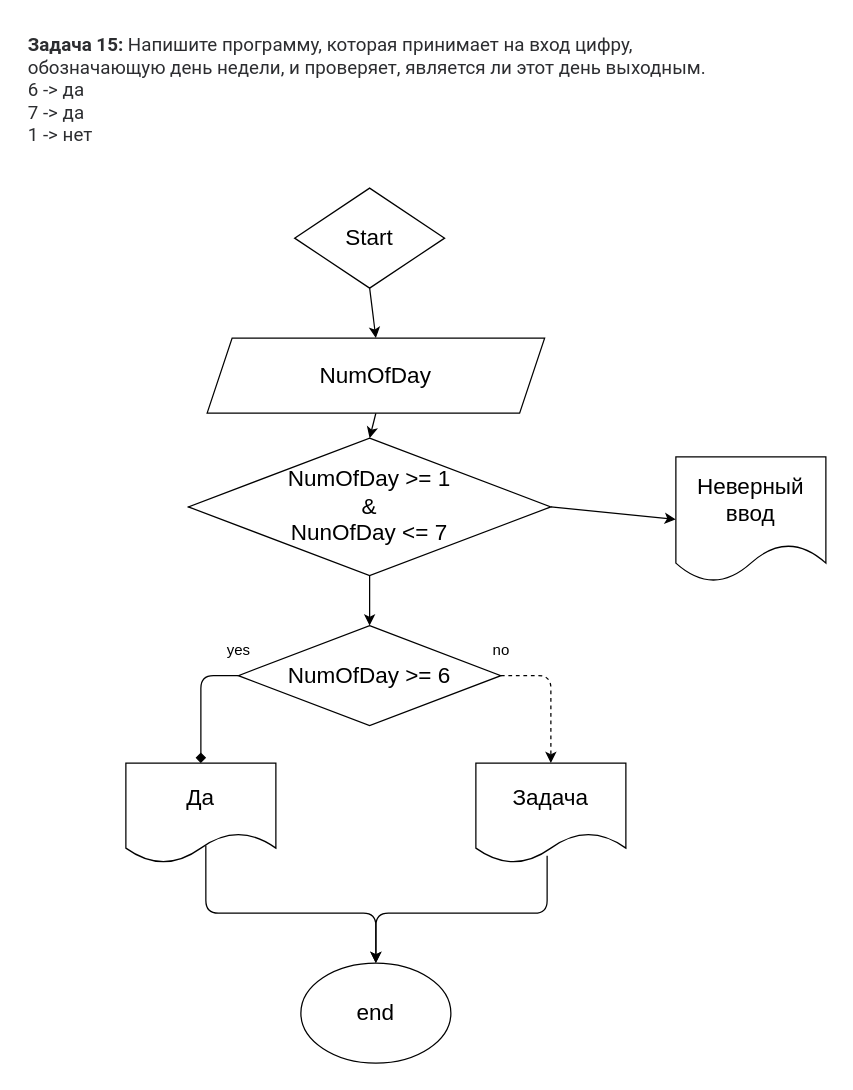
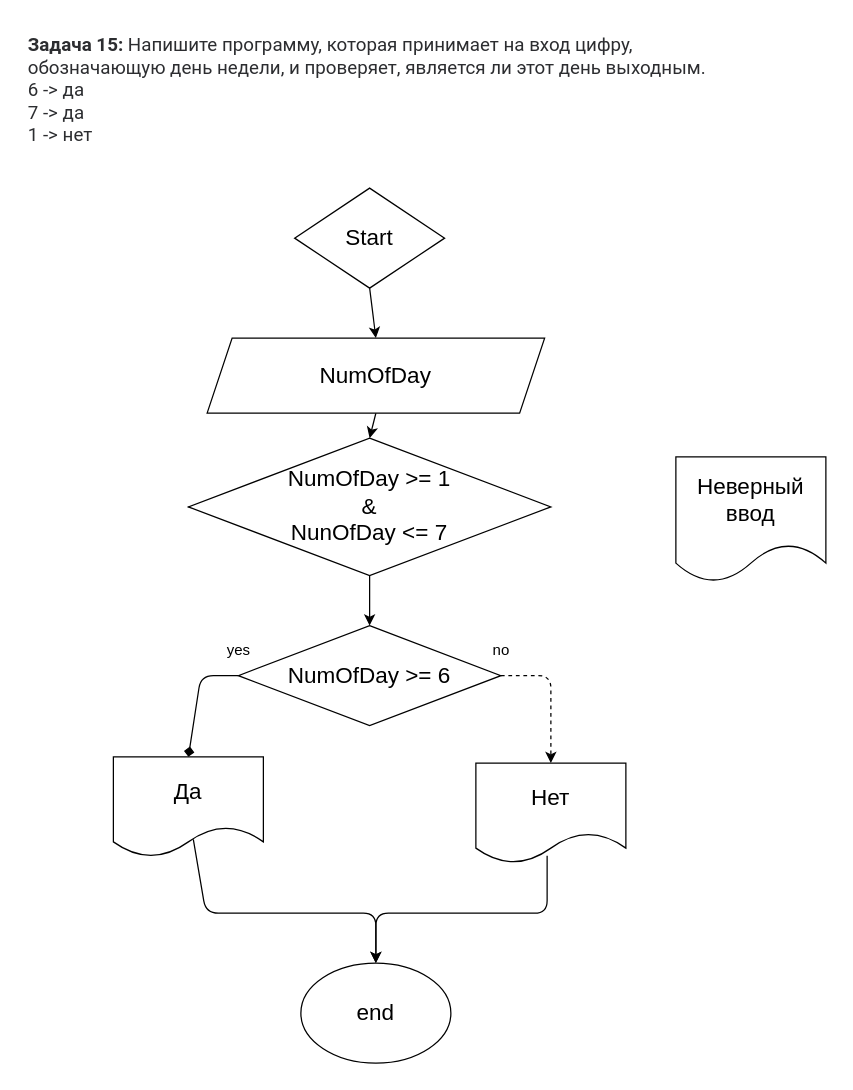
(609, 513) -> none
(551, 798) -> (551, 798)
(201, 813) -> (188, 807)
